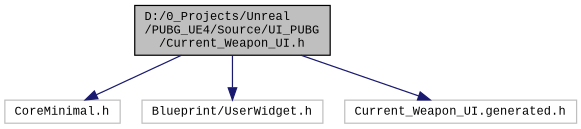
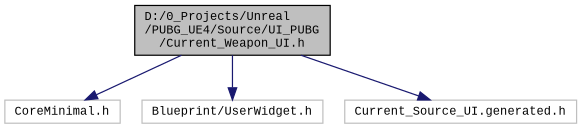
(461, 112) -> (461, 112)
